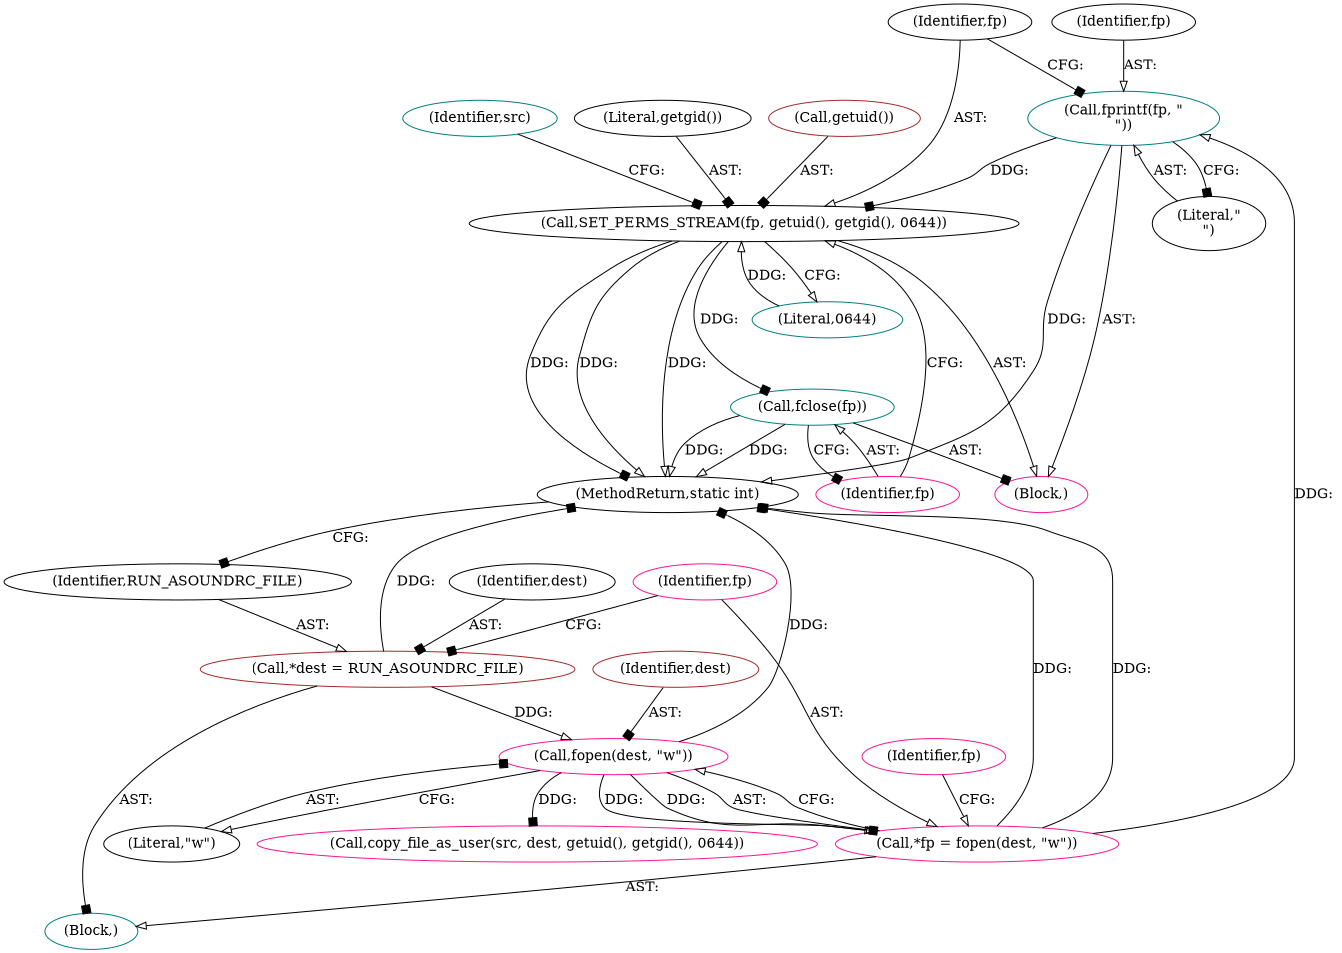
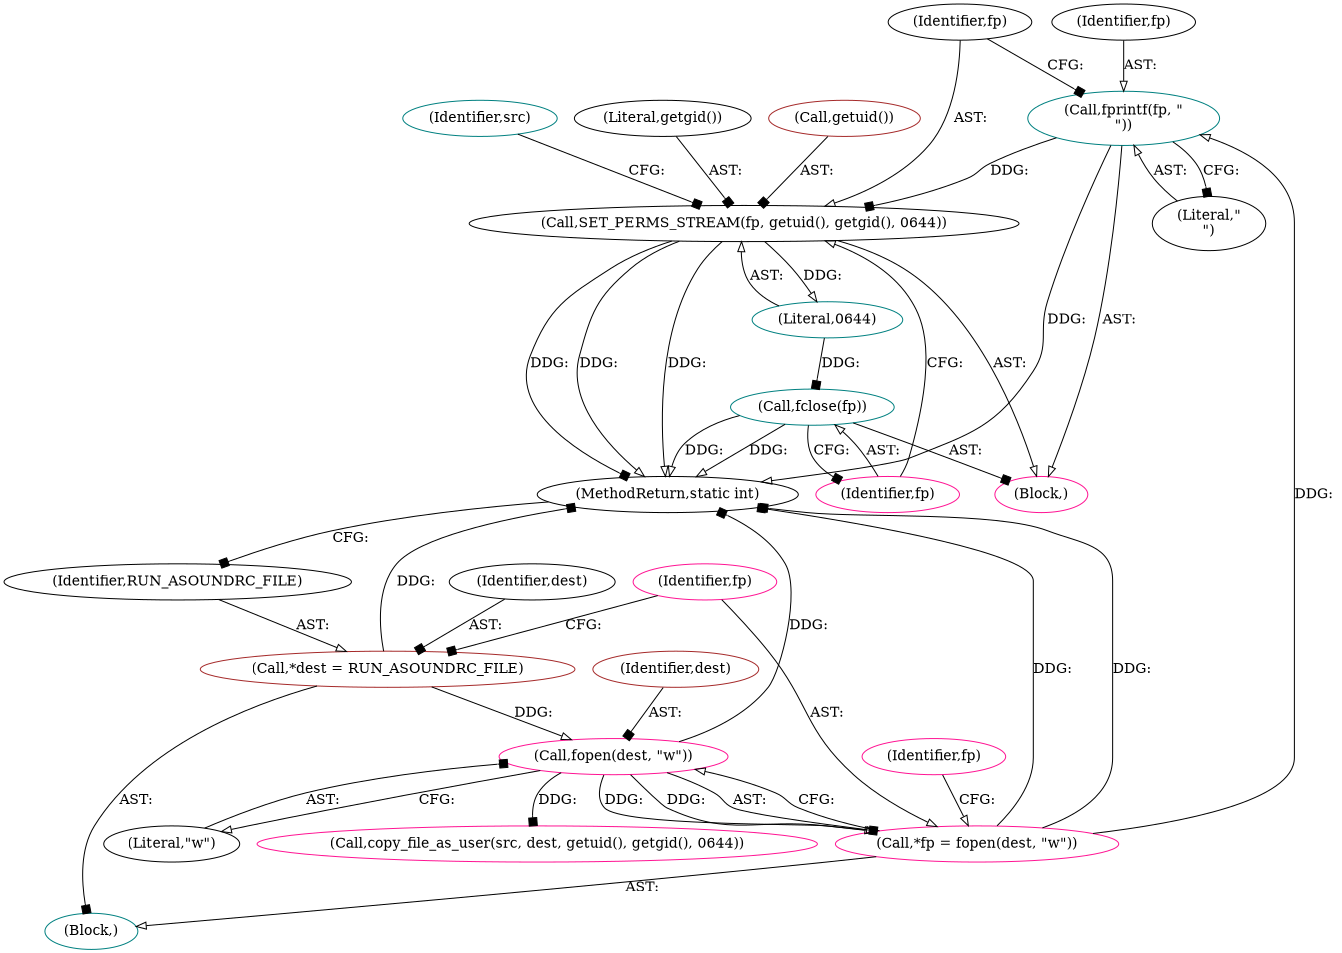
(769, 276) -> (769, 276)
(825, 276) -> (825, 276)
(695, 325) -> (821, 358)
